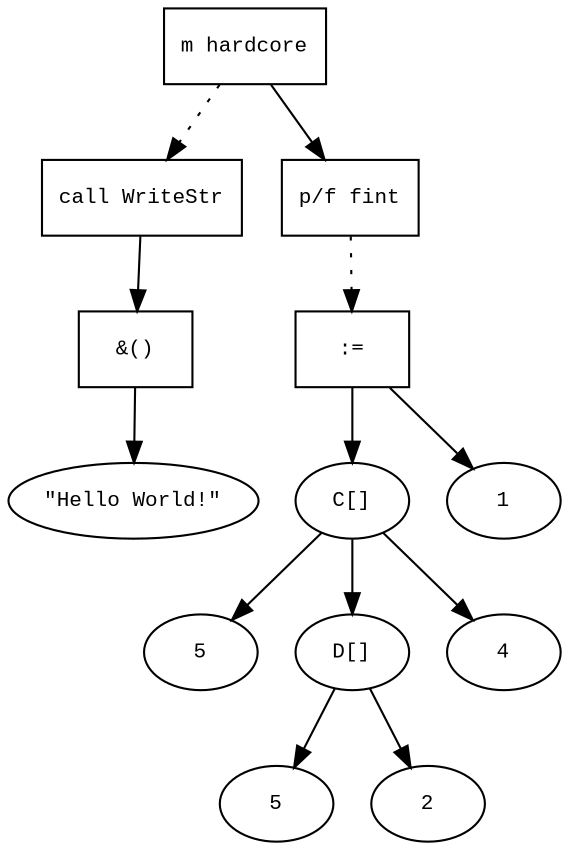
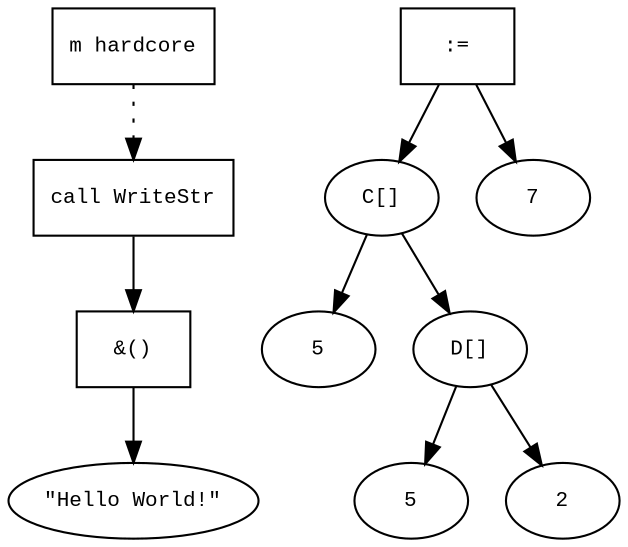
(350, 198) -> none
(504, 501) -> (533, 198)
(504, 652) -> none
